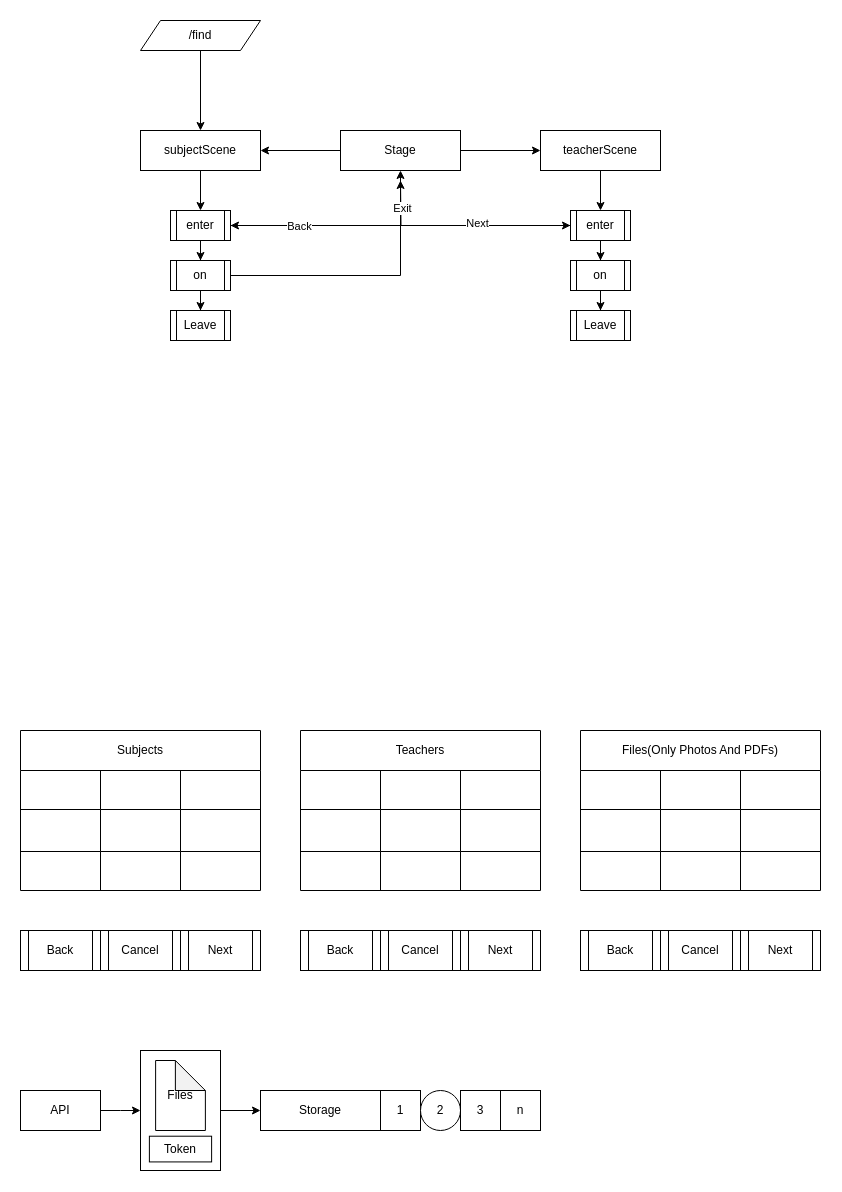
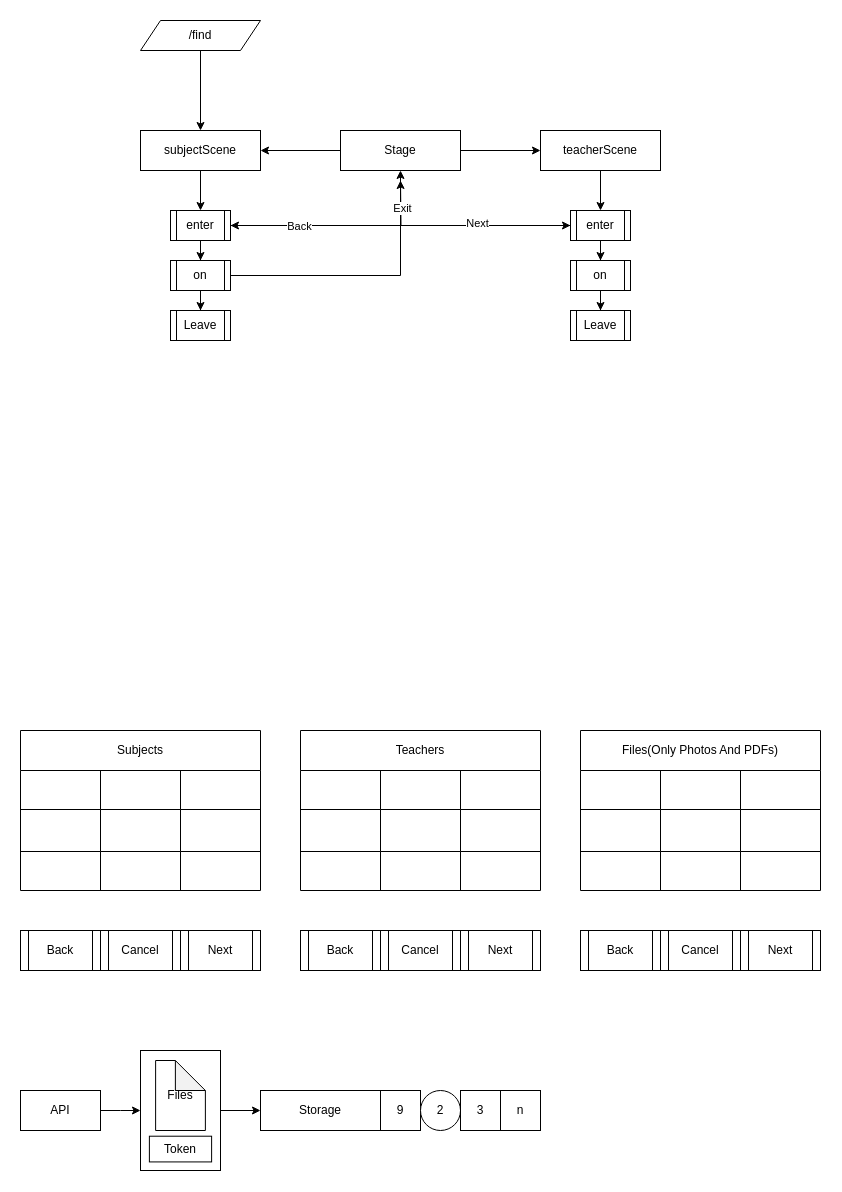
(401, 1111) -> (401, 1111)
